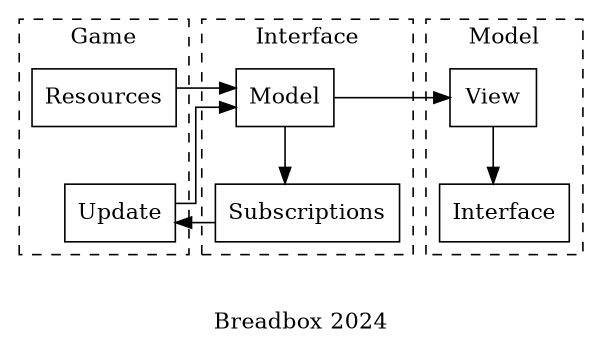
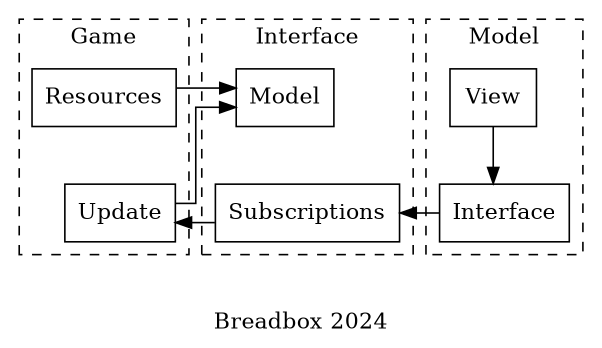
(384, 98) -> none
(285, 147) -> (428, 213)
